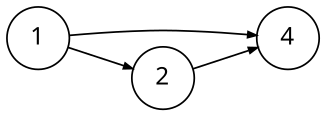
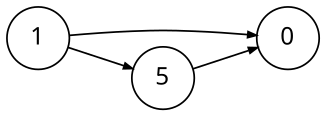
(288, 38) -> (288, 38)
(163, 78) -> (163, 78)
